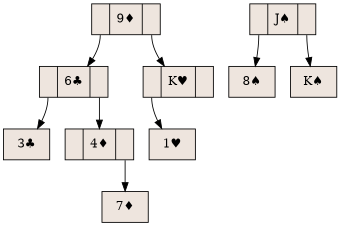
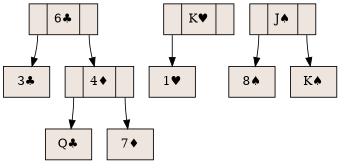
(126, 19) -> none
none -> (69, 144)
